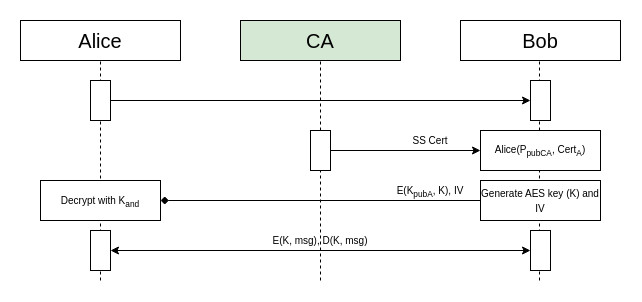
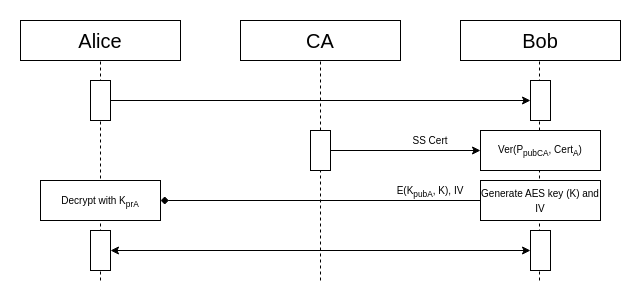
(321, 41) -> (321, 41)
(541, 151) -> (541, 151)
(101, 201) -> (101, 201)
(321, 241) -> none
